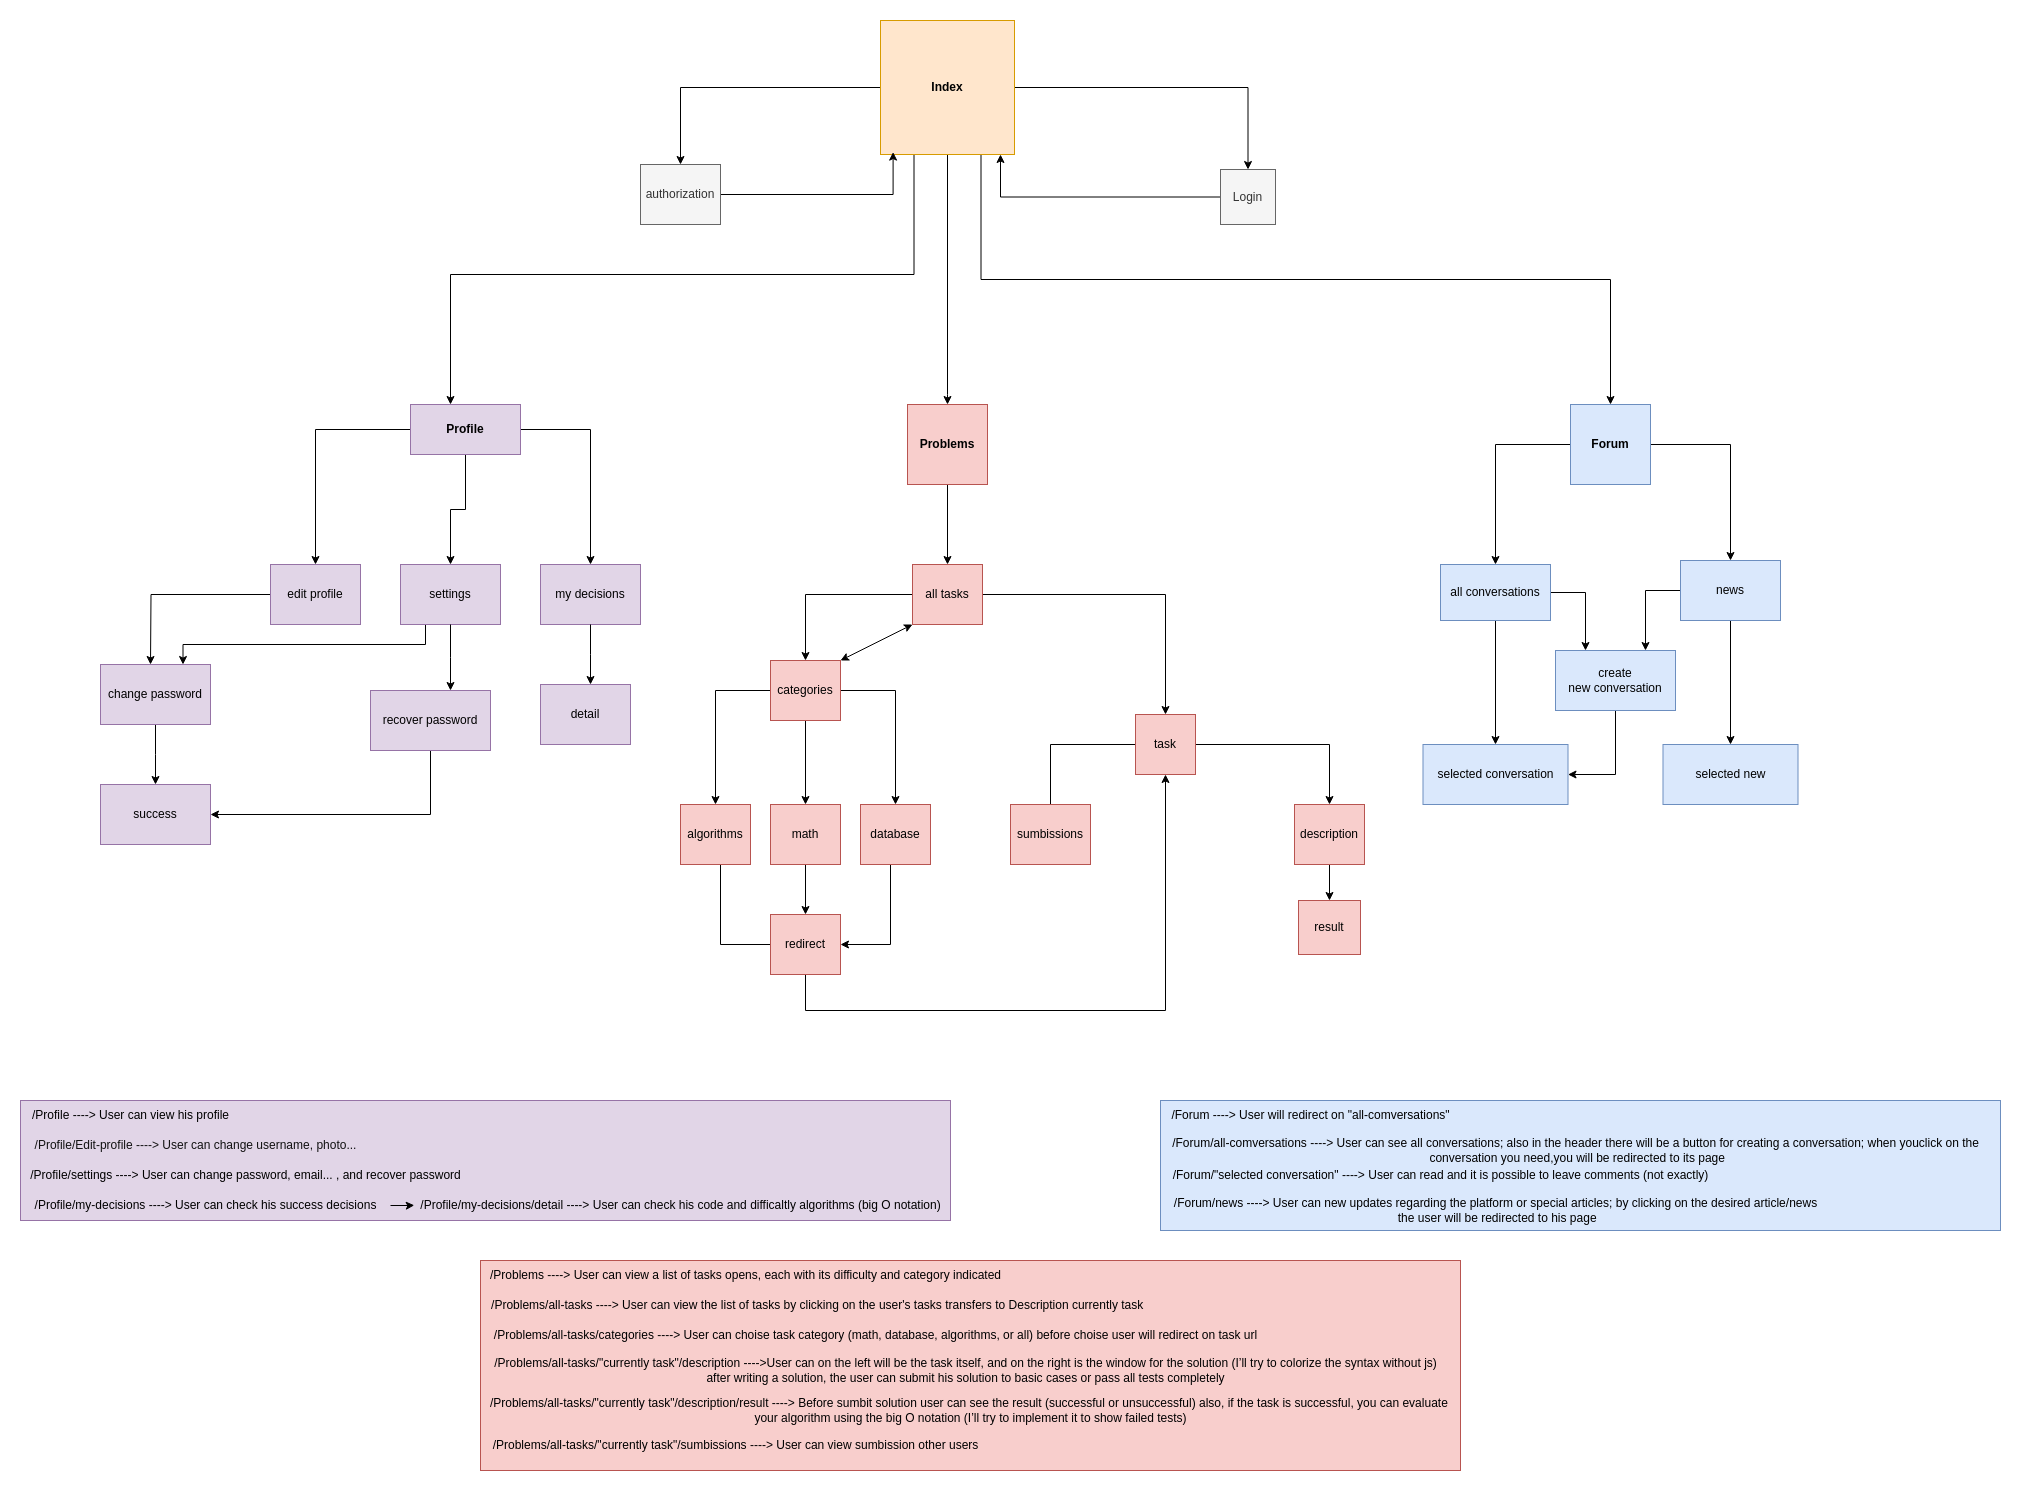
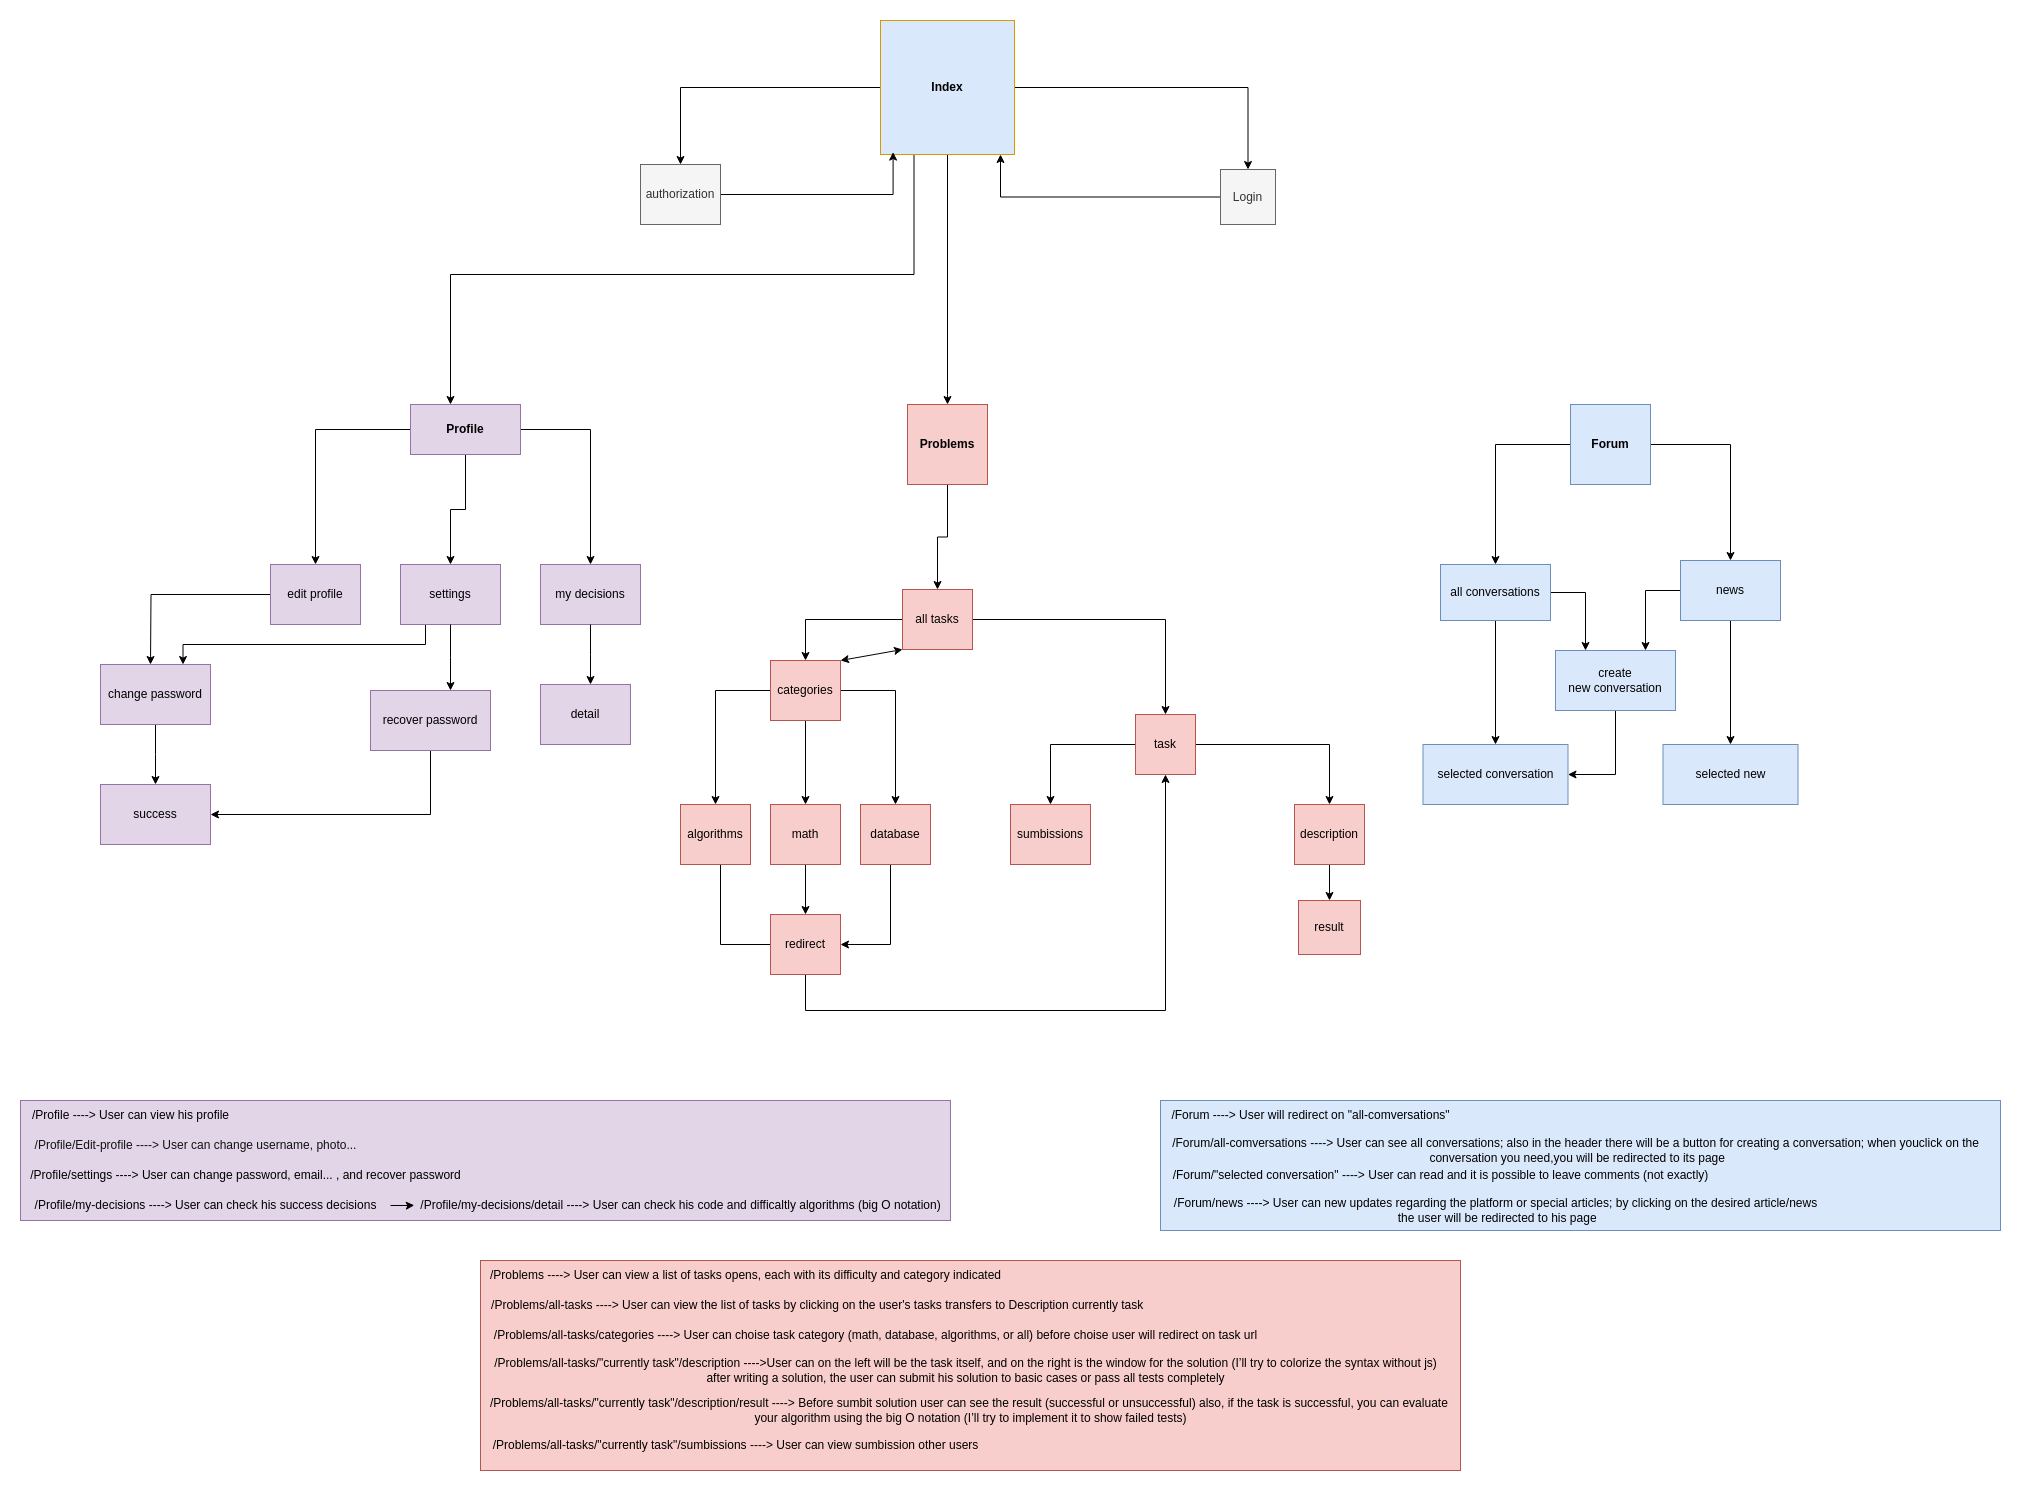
(948, 88) -> (948, 88)
(1292, 280) -> none
(948, 595) -> (938, 620)
(1051, 799) -> (1051, 796)
